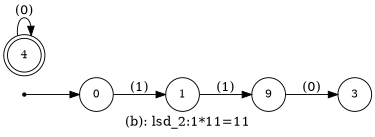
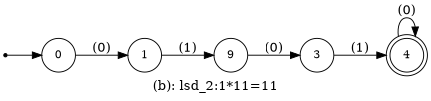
none -> (355, 55)
(139, 88) -> (102, 48)
